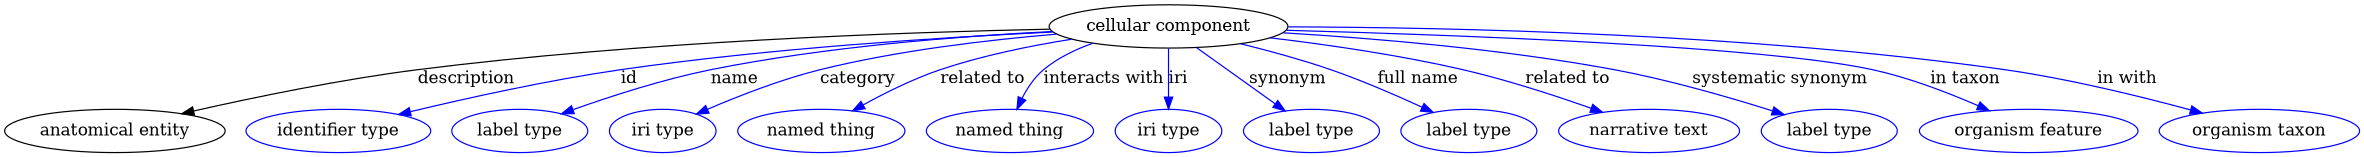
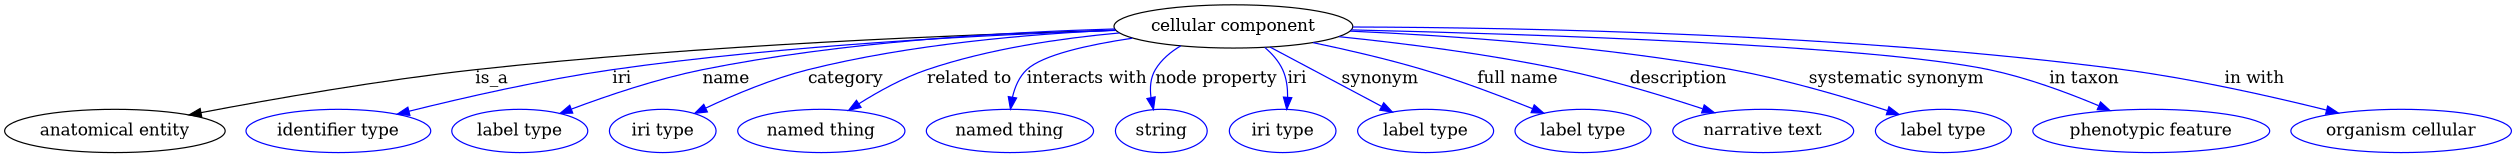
(466, 79) -> (492, 79)
(629, 79) -> (622, 79)
(1567, 79) -> (1678, 79)
none -> (1161, 131)
(2029, 131) -> (2151, 131)
(2259, 131) -> (2401, 131)
